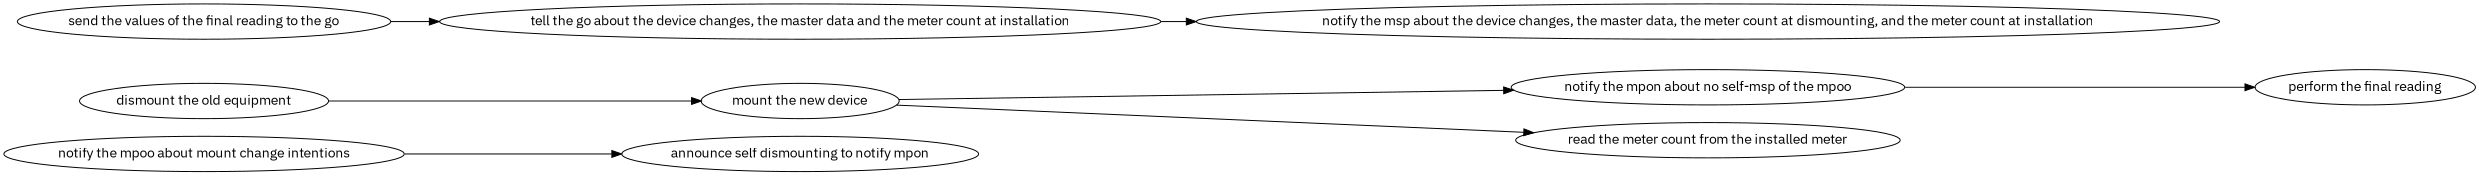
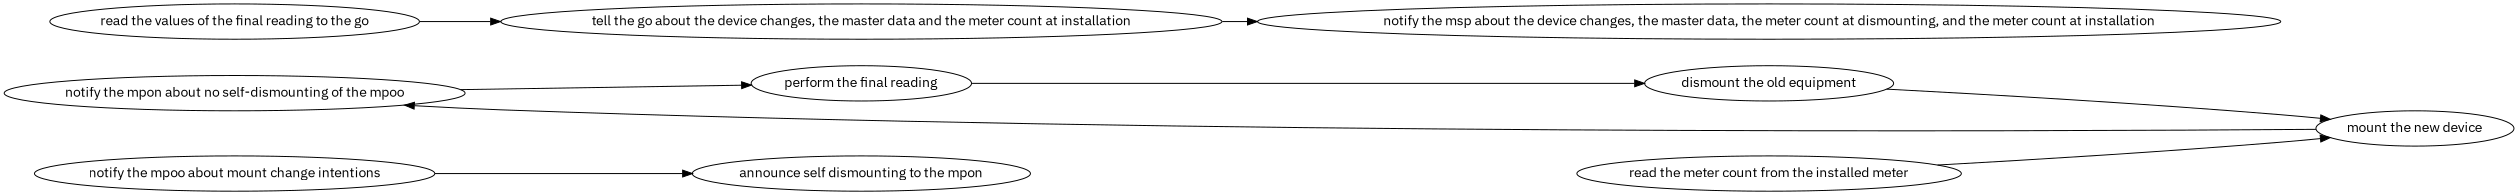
(204, 22) -> (235, 22)
none -> (1303, 83)
(1708, 87) -> (235, 93)
(1210, 119) -> (2129, 153)
(800, 154) -> (861, 174)
